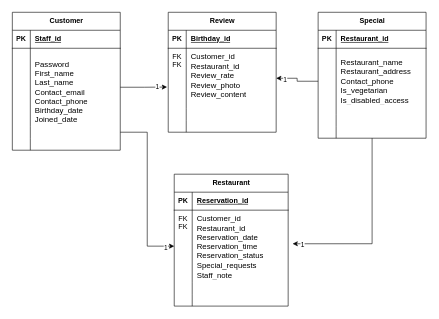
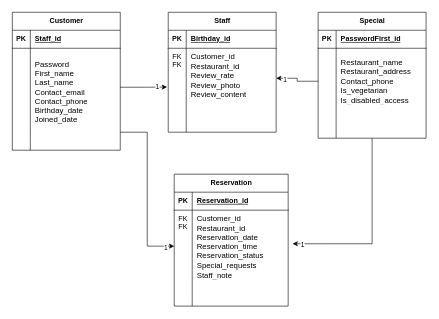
(223, 21) -> (223, 21)
(366, 39) -> (371, 39)
(232, 183) -> (232, 183)
